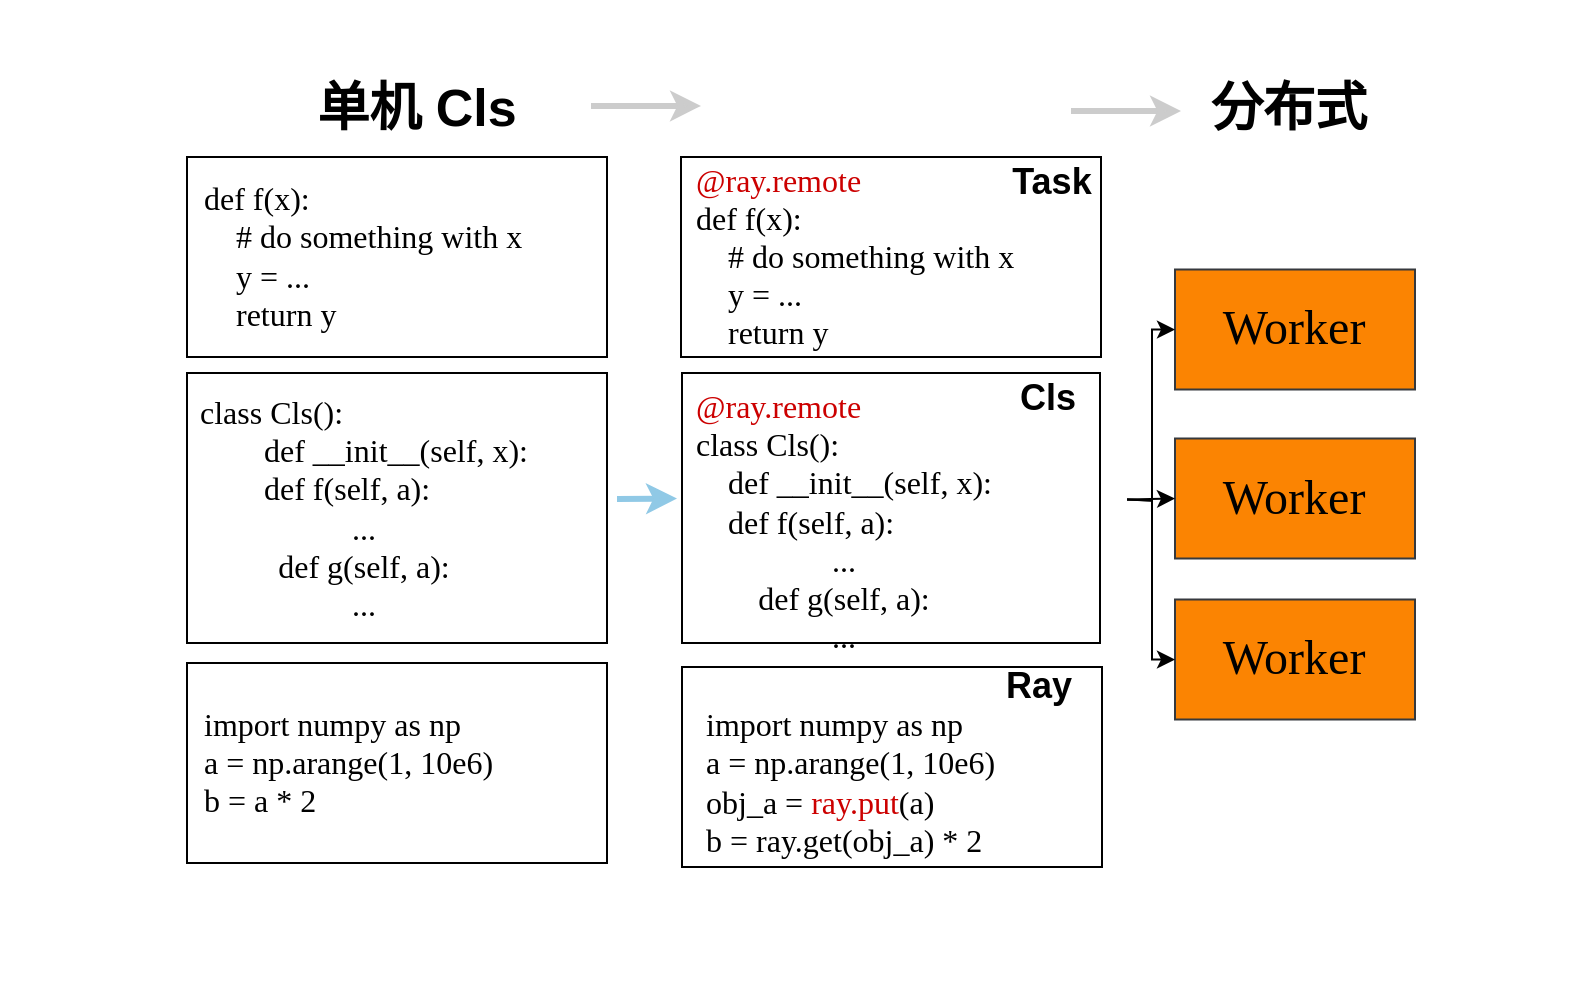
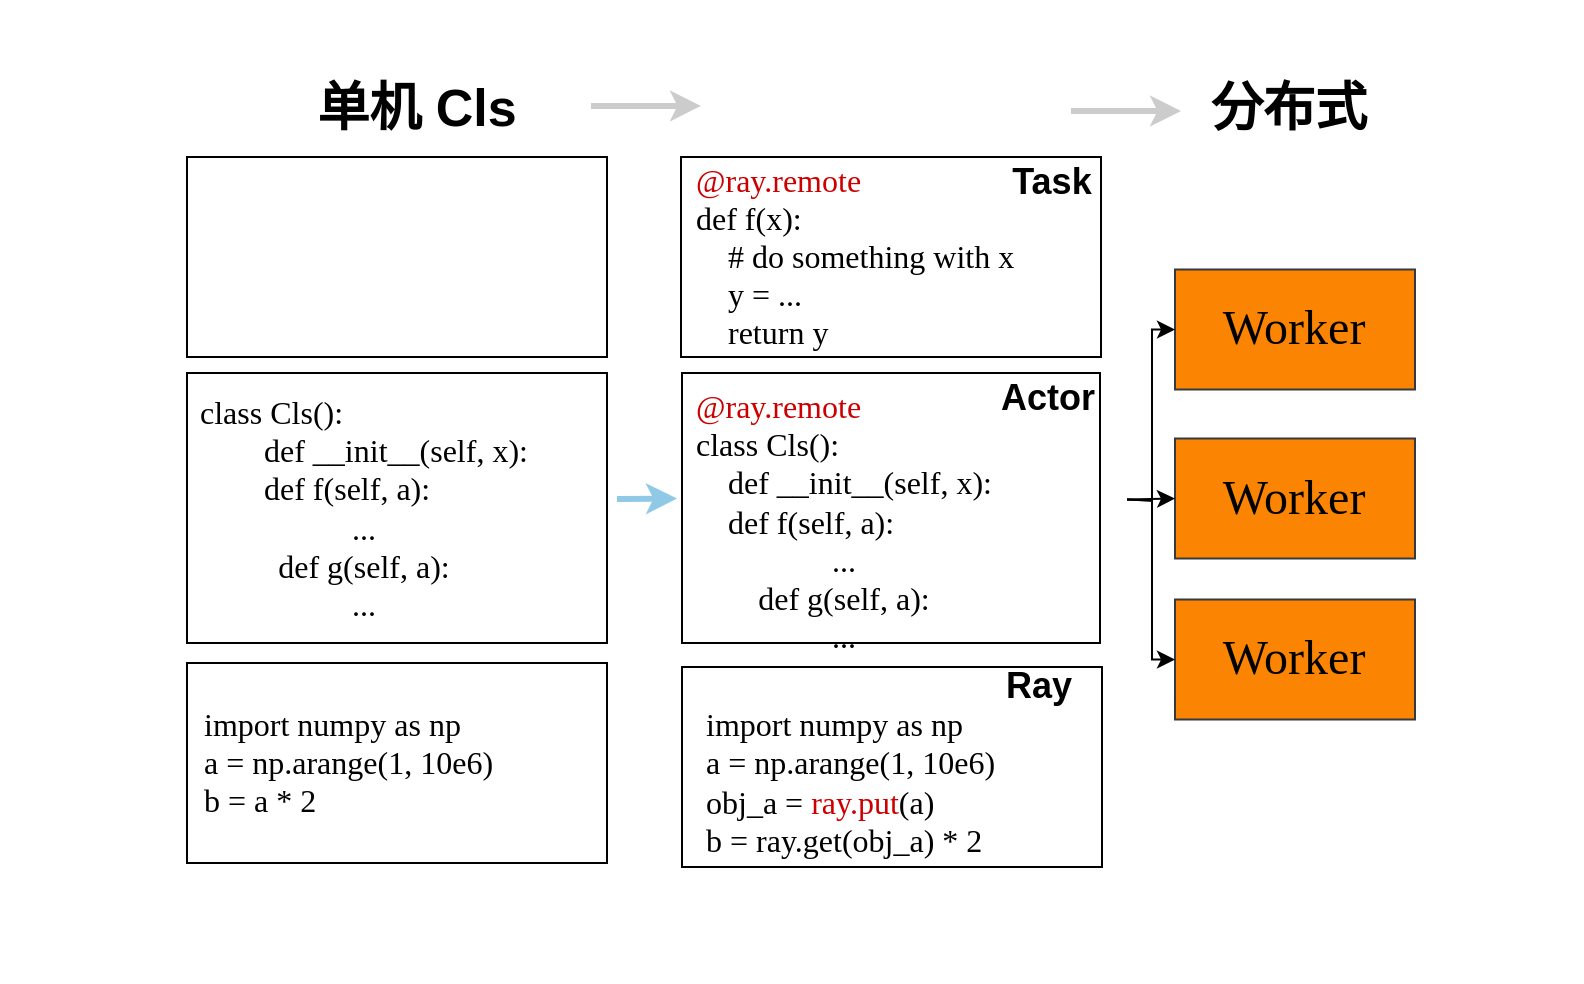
(401, 257) -> none
(1049, 399) -> (1049, 399)
